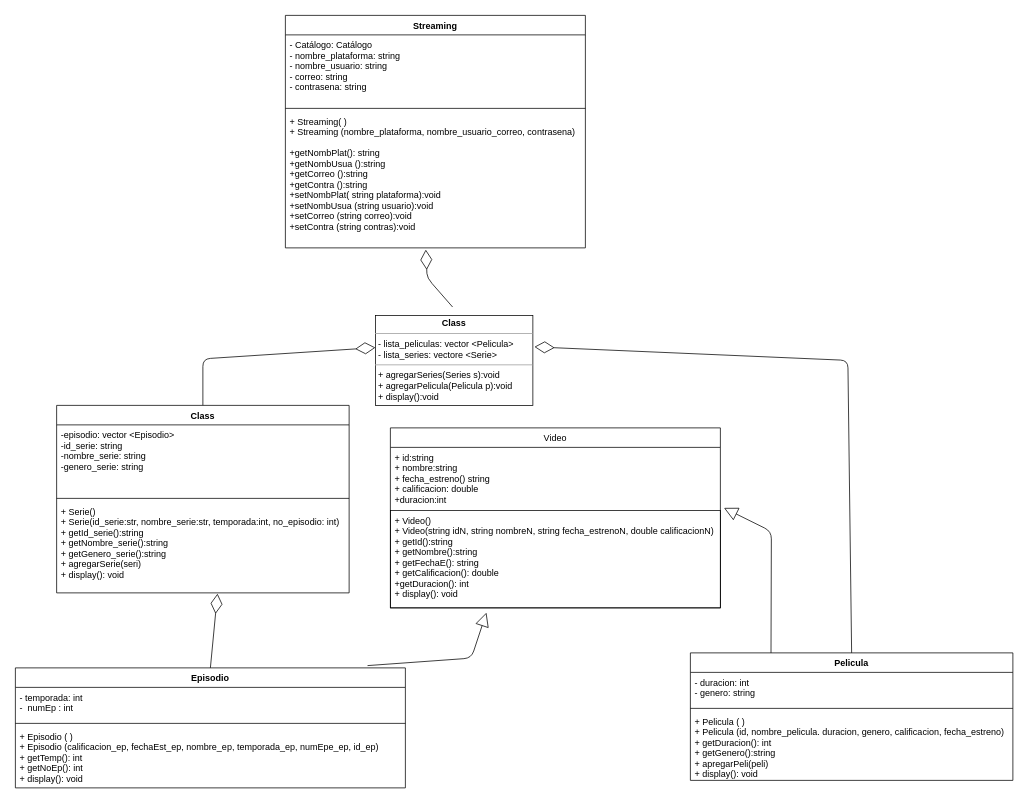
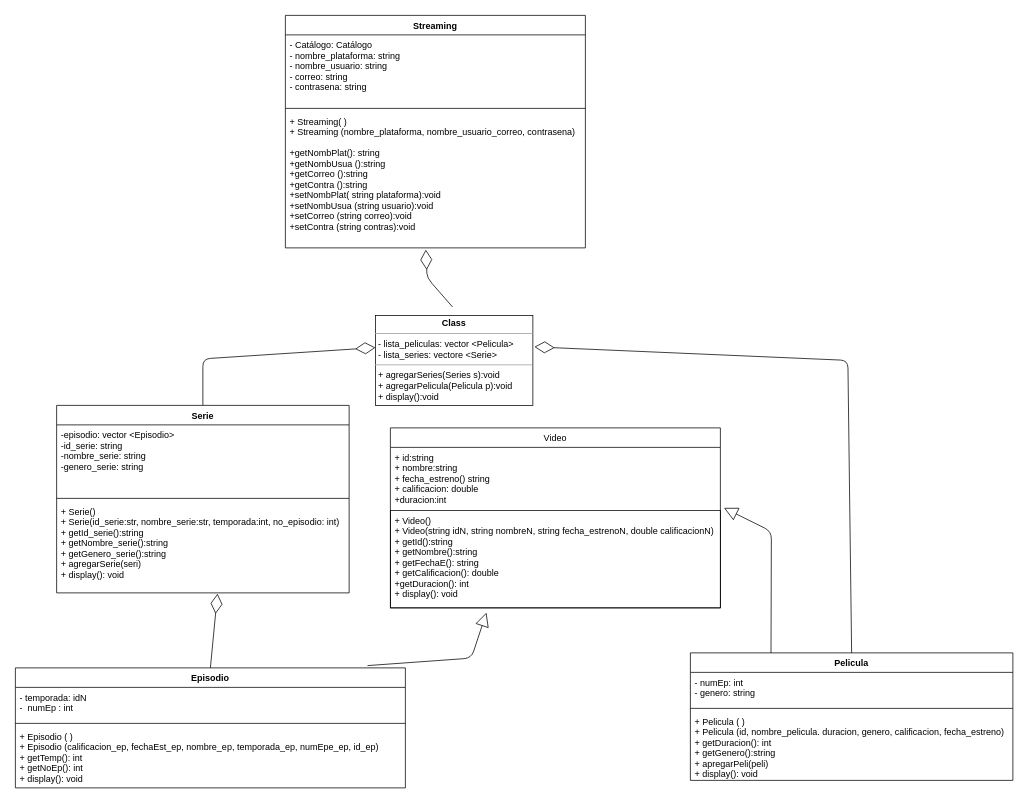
(203, 416) -> (203, 416)
(726, 683) -> (720, 683)
(55, 698) -> (55, 698)
